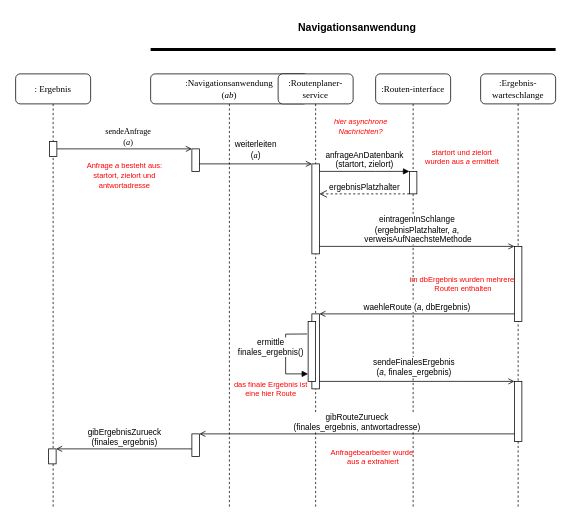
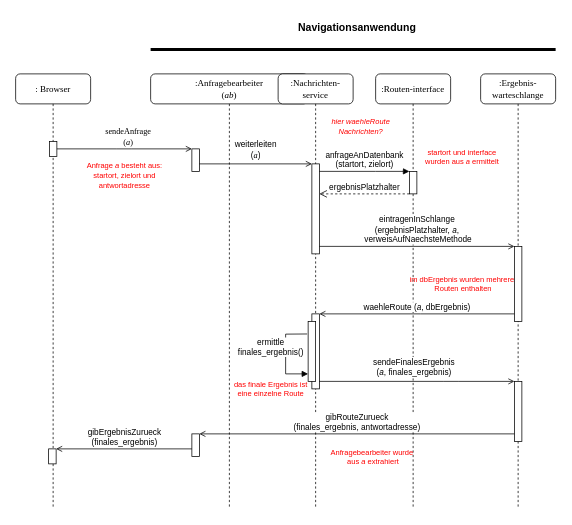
(53, 89) -> (53, 89)
(229, 89) -> (229, 89)
(315, 89) -> (315, 89)
(361, 126) -> (361, 126)
(462, 156) -> (462, 156)
(271, 389) -> (271, 389)
